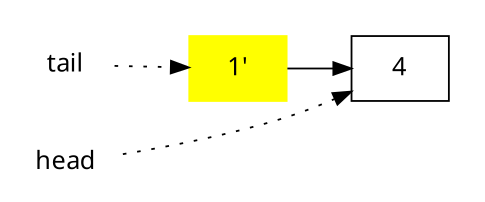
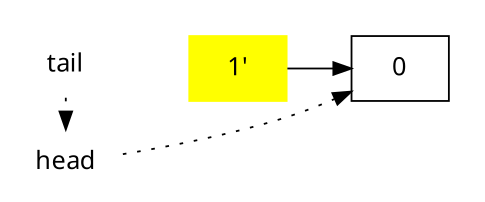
(143, 67) -> (66, 104)
(400, 69) -> (400, 69)
